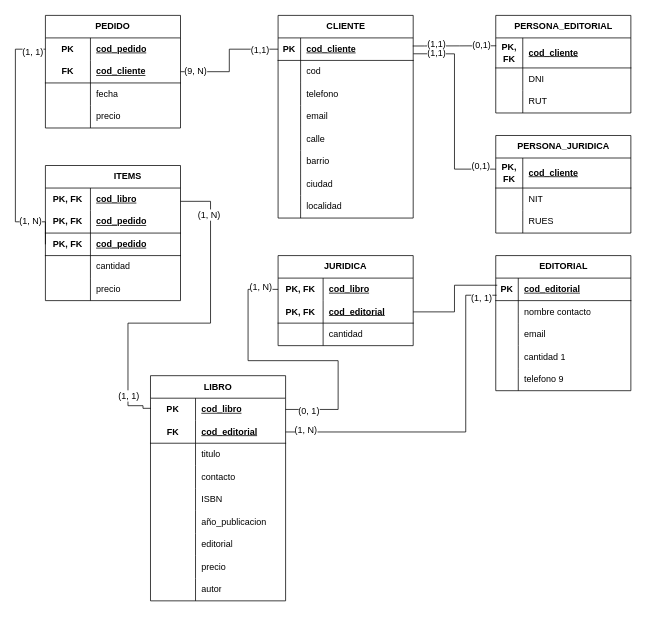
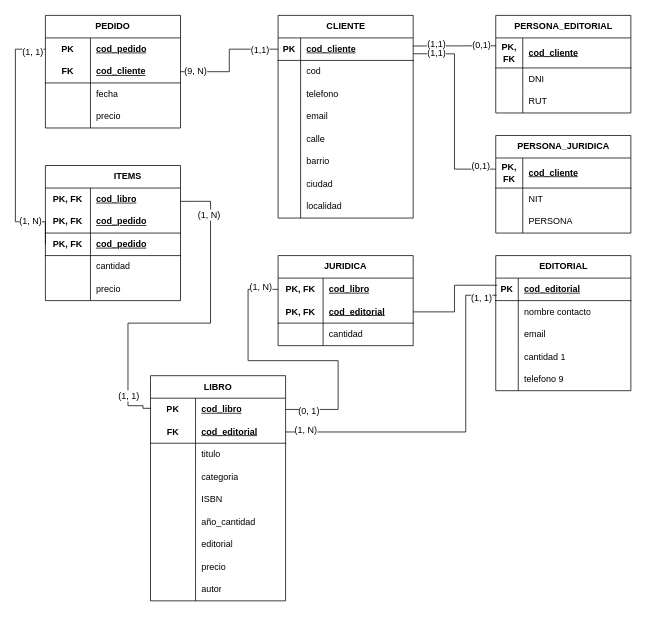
(538, 222) -> (546, 222)
(222, 477) -> (223, 477)
(236, 522) -> (230, 522)
